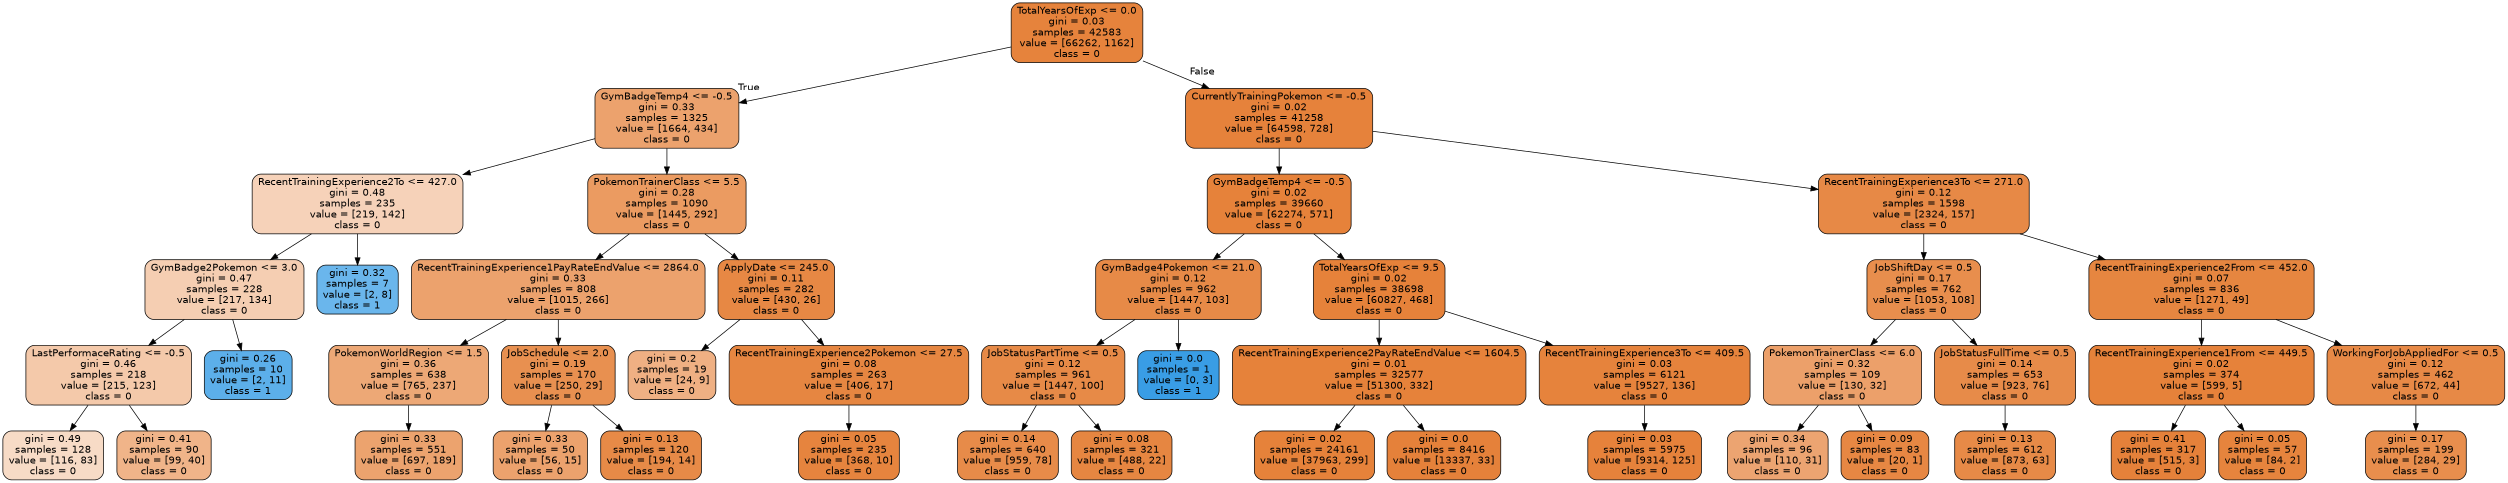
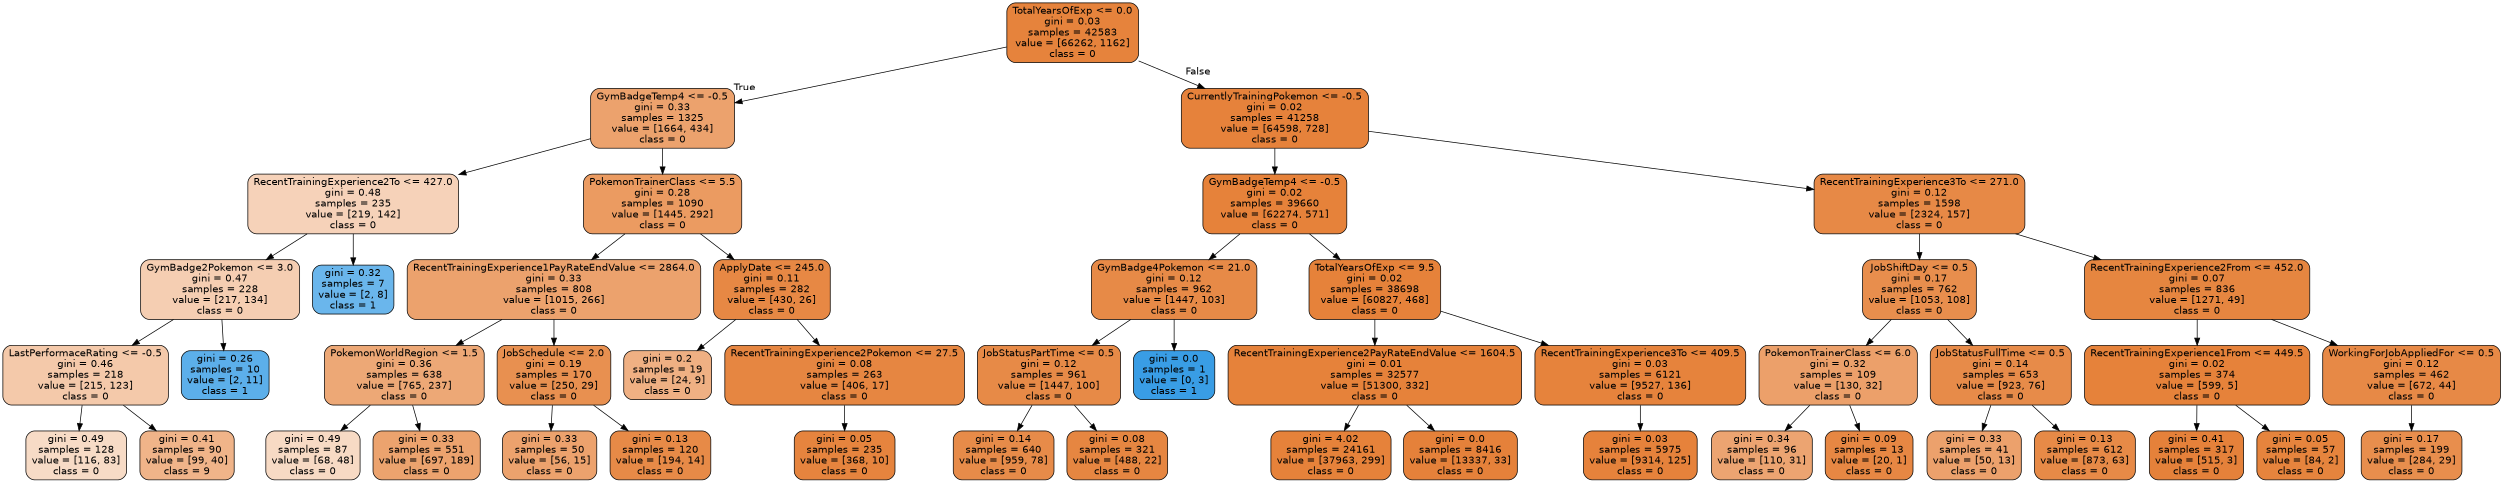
(164, 455) -> (187, 455)
none -> (313, 455)
(1314, 455) -> (1331, 455)
(1885, 455) -> (1869, 455)
none -> (1974, 455)
